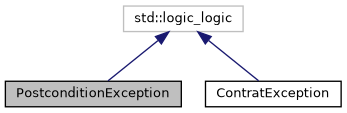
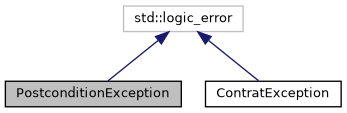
(183, 19) -> (183, 19)
